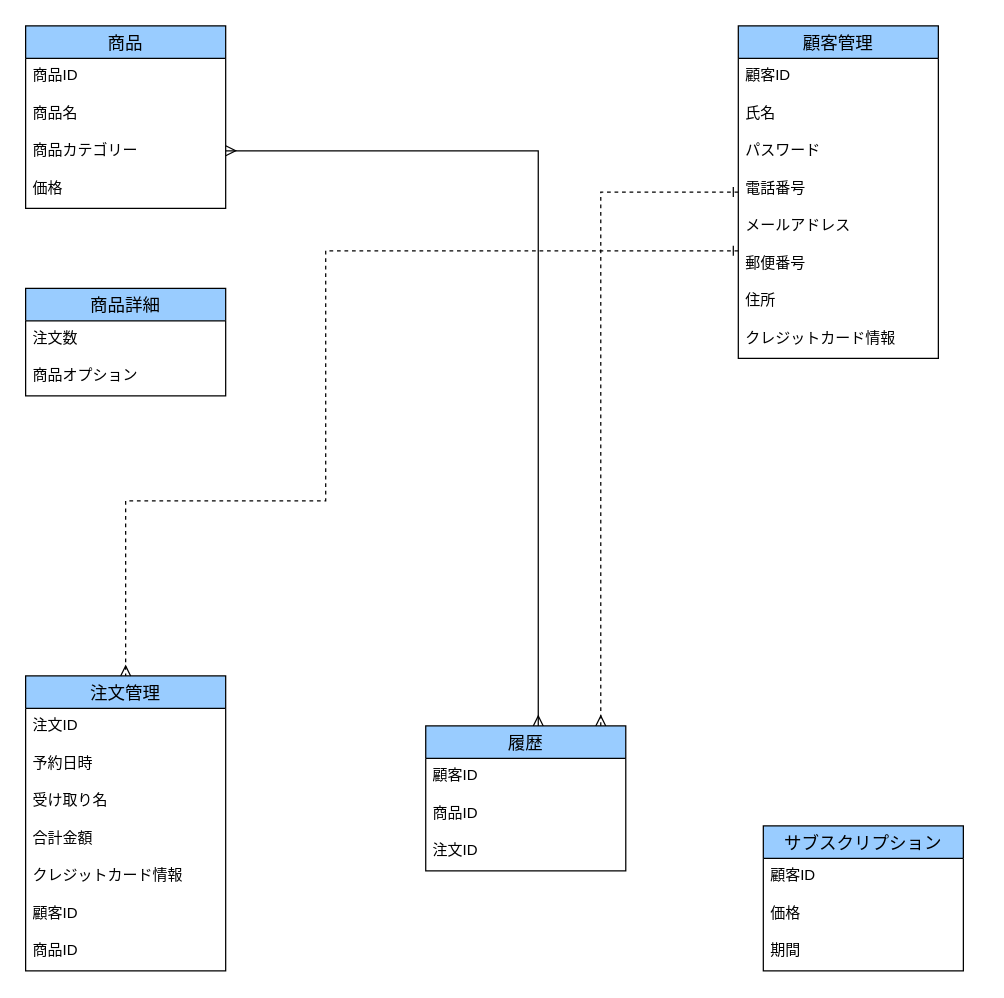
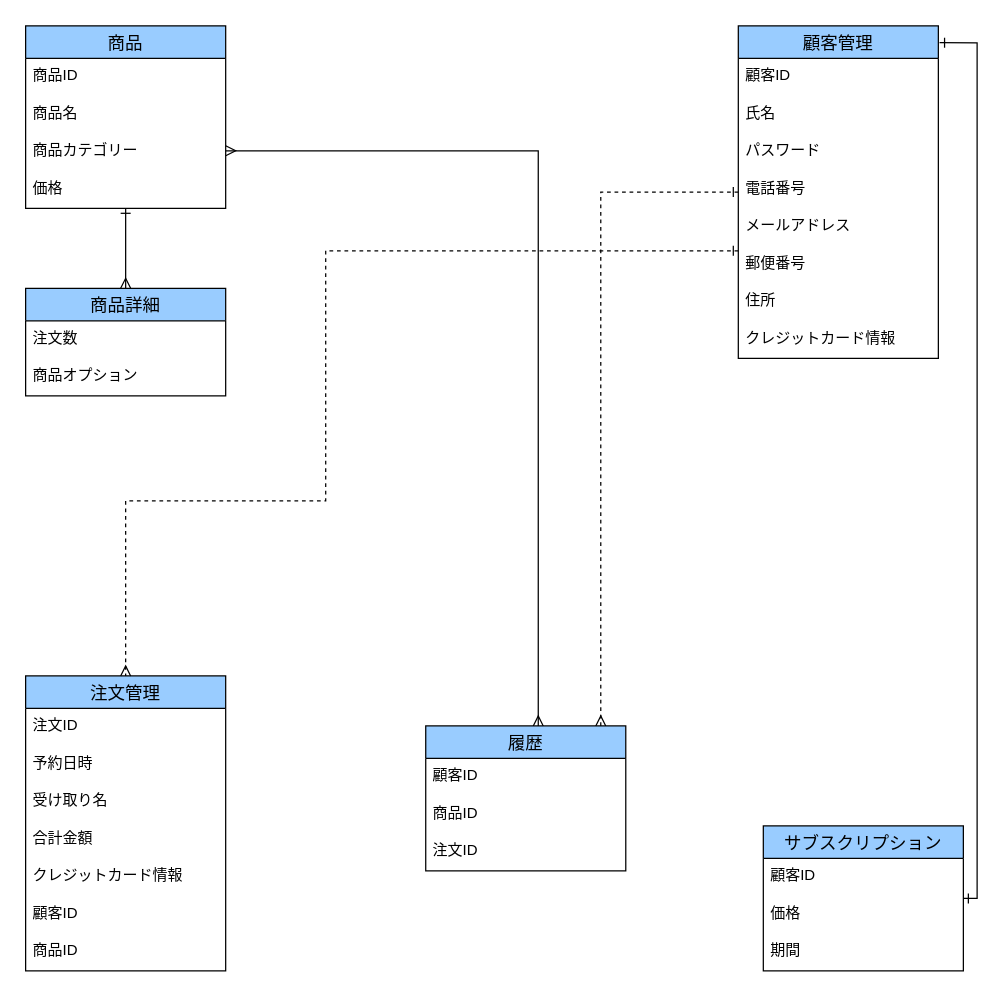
none -> (126, 249)
none -> (977, 458)
